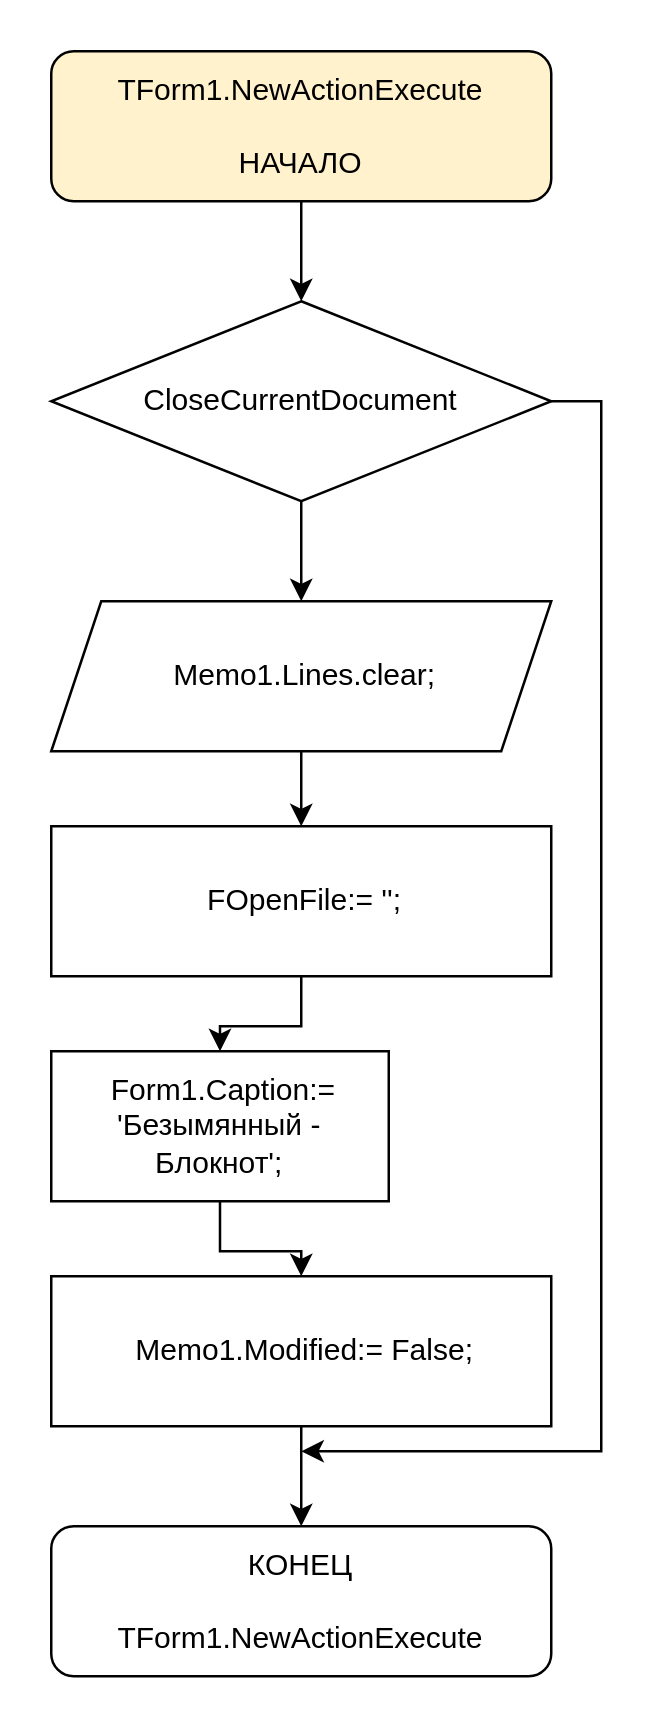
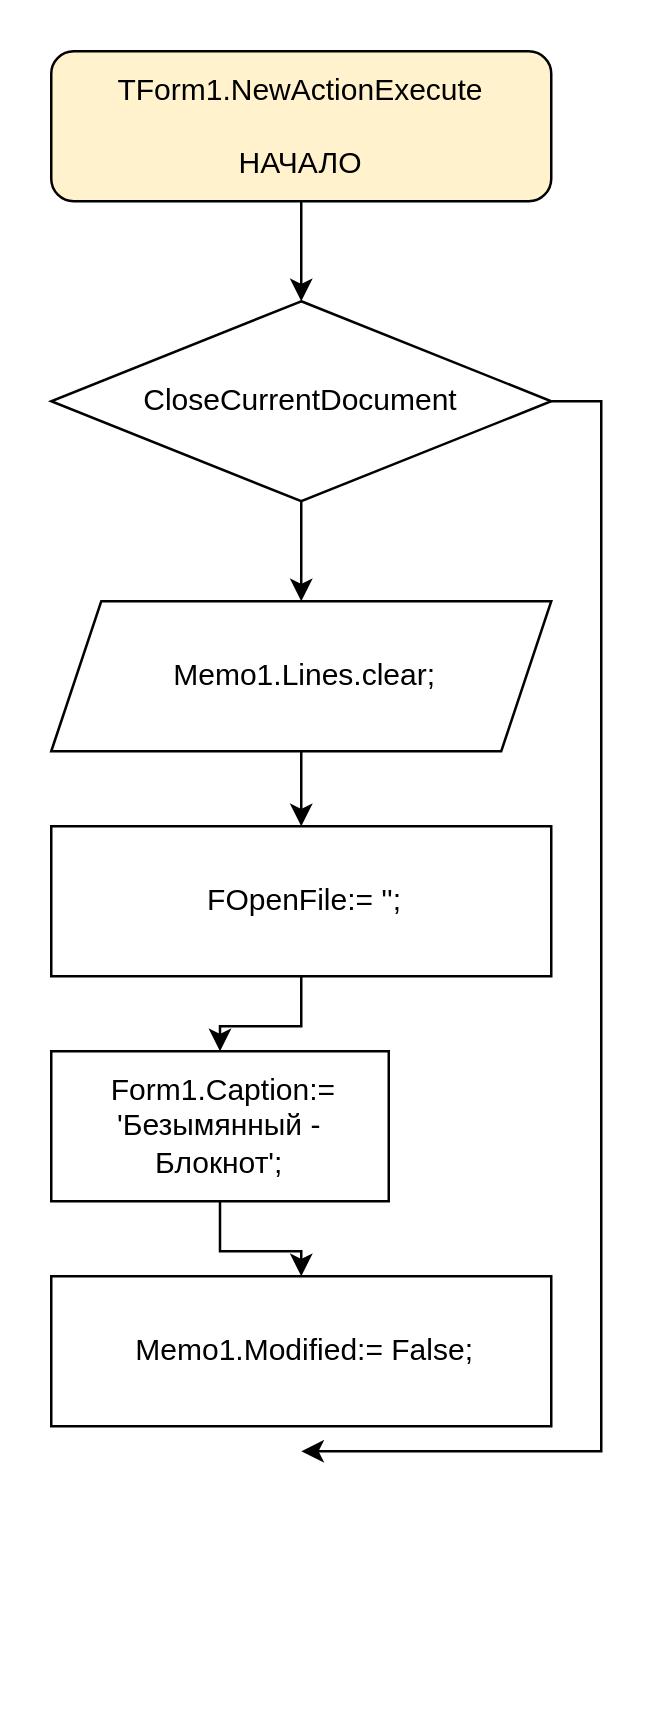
(301, 1468) -> none
(301, 1601) -> none
